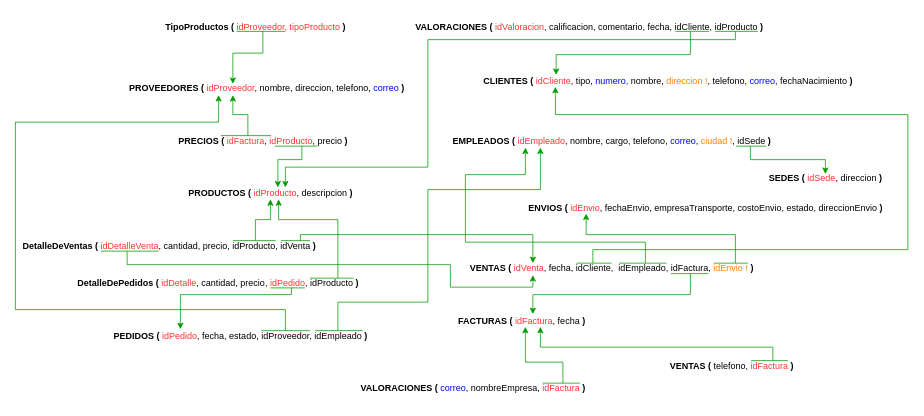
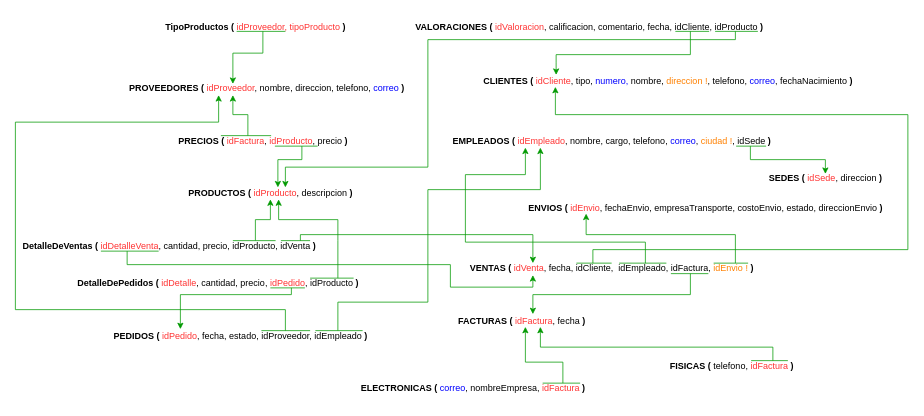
(732, 366) -> (732, 366)
(473, 388) -> (473, 388)
